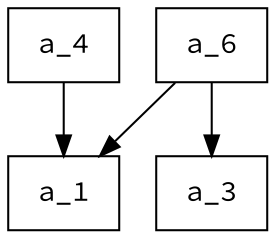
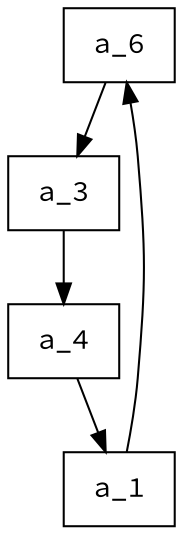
(145, 112) -> (144, 278)
none -> (64, 257)
